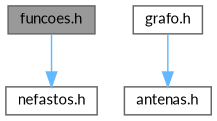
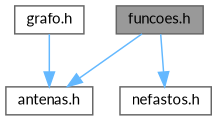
none -> (111, 56)
